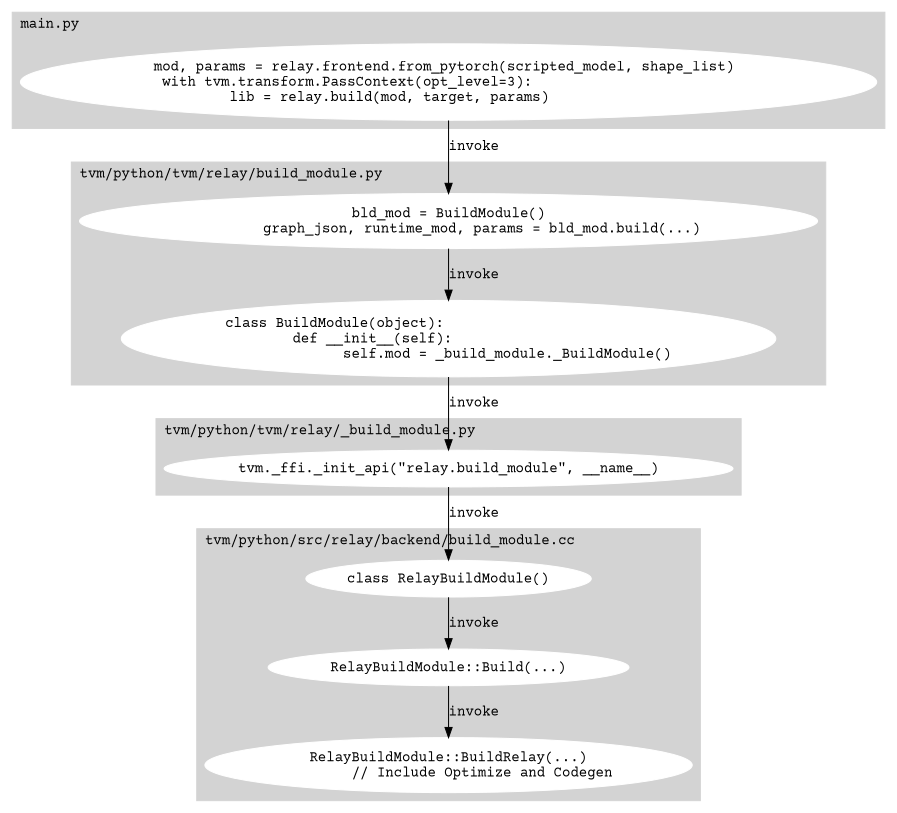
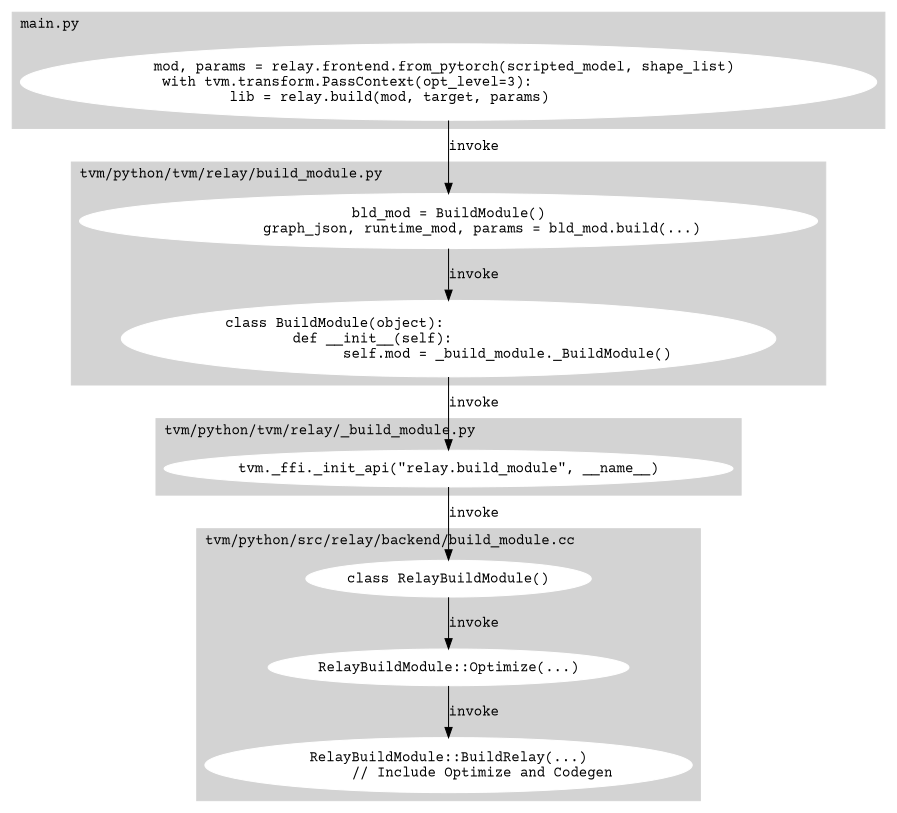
(449, 667) -> (449, 667)
